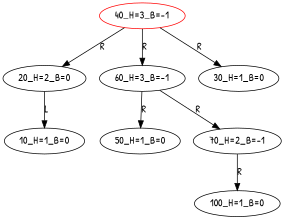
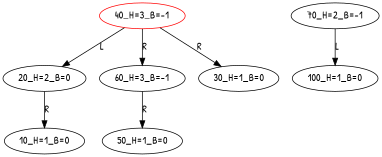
(102, 47) -> (102, 47)
(187, 108) -> none
(47, 110) -> (47, 110)
(240, 172) -> (337, 47)
